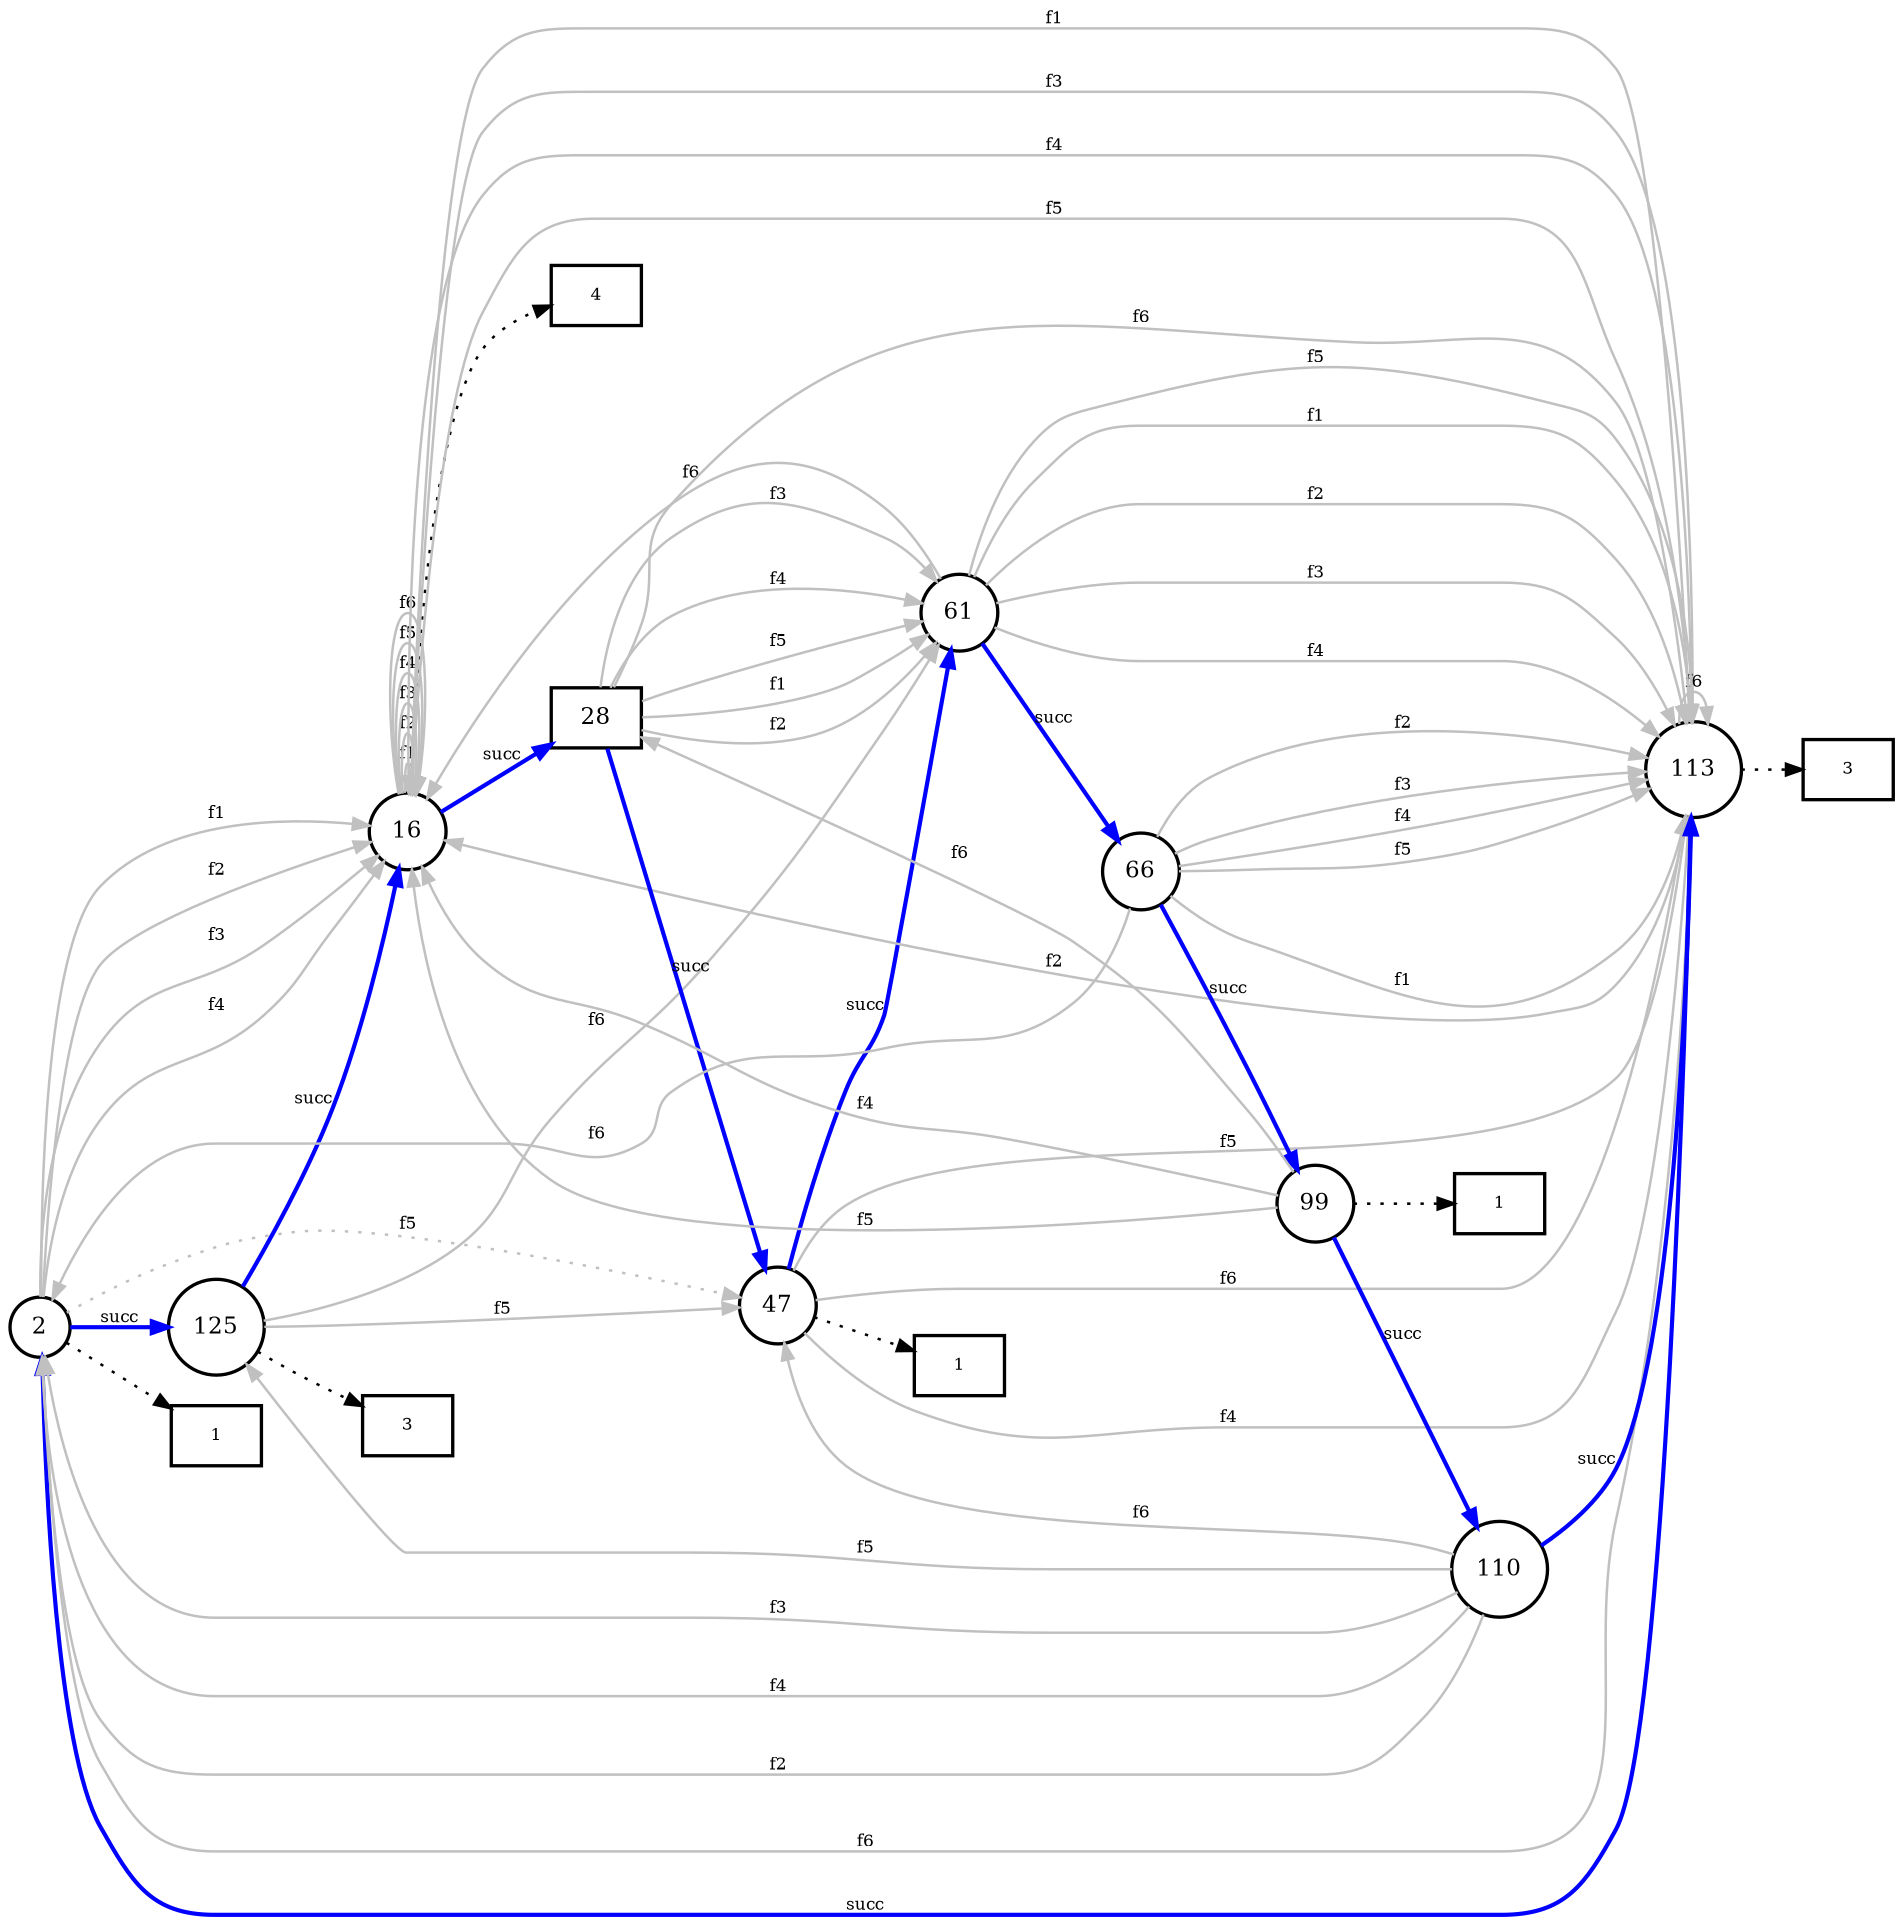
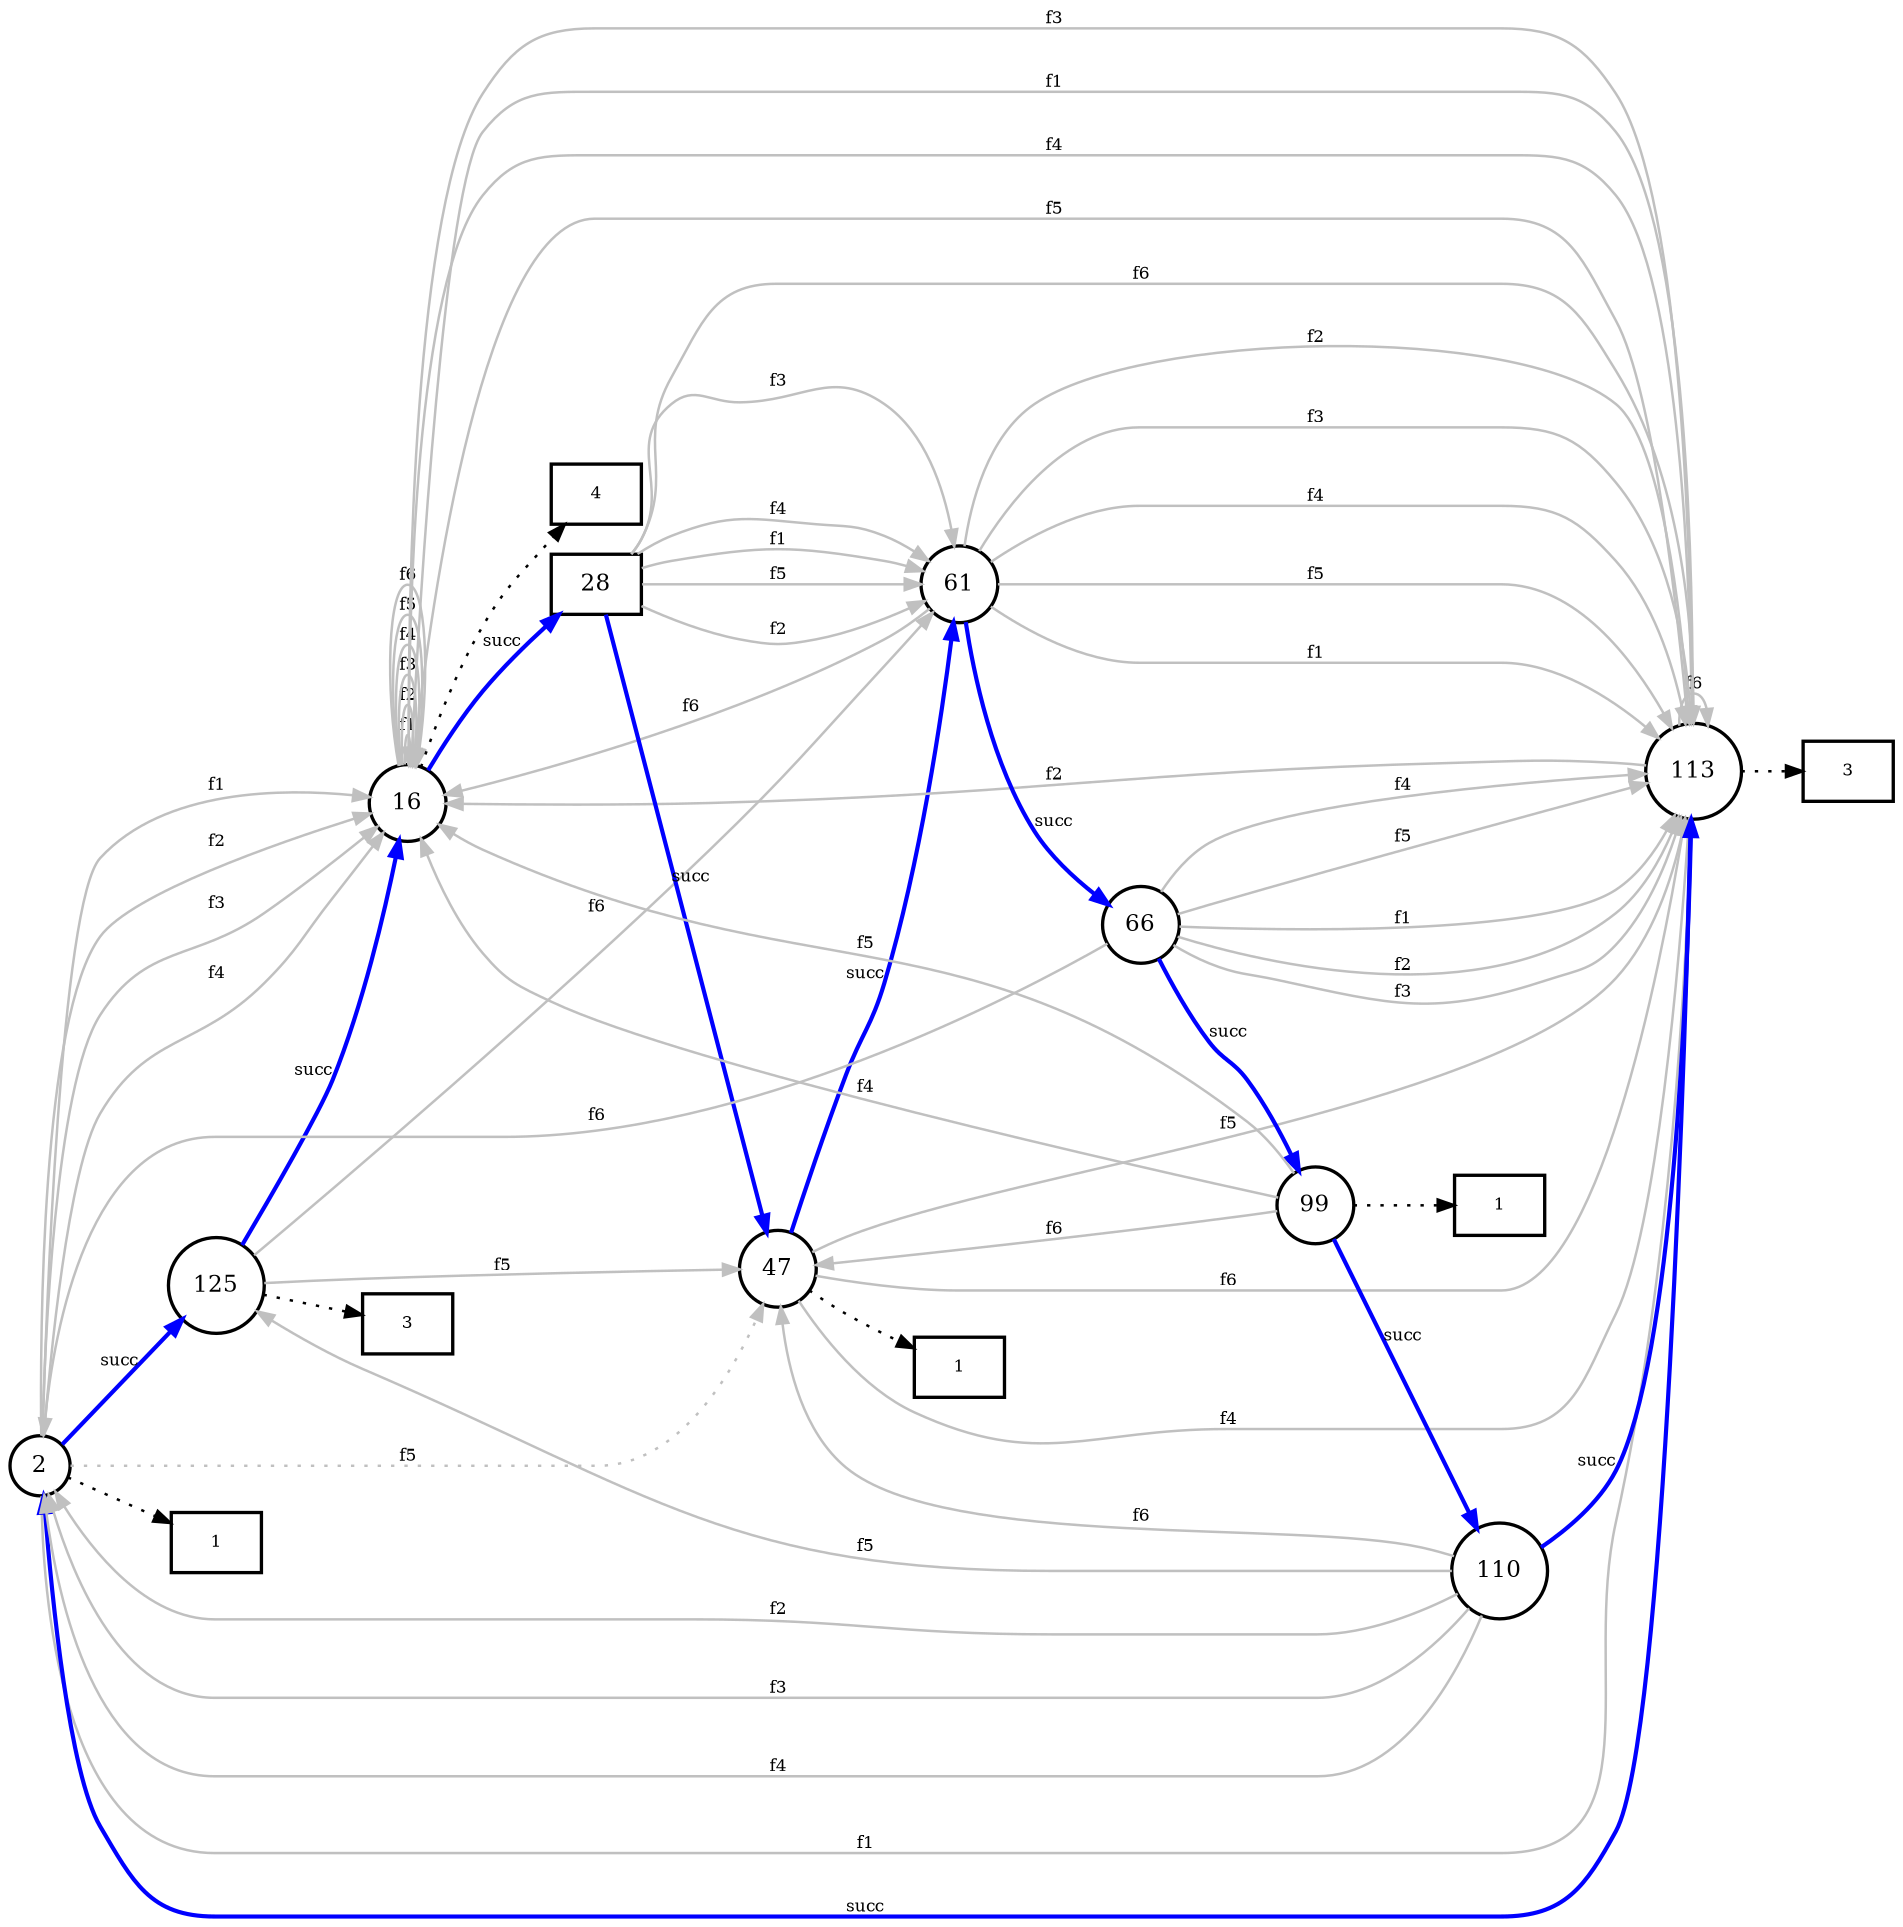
(1012, 909) -> (1055, 1239)
(865, 1842) -> (865, 1844)
